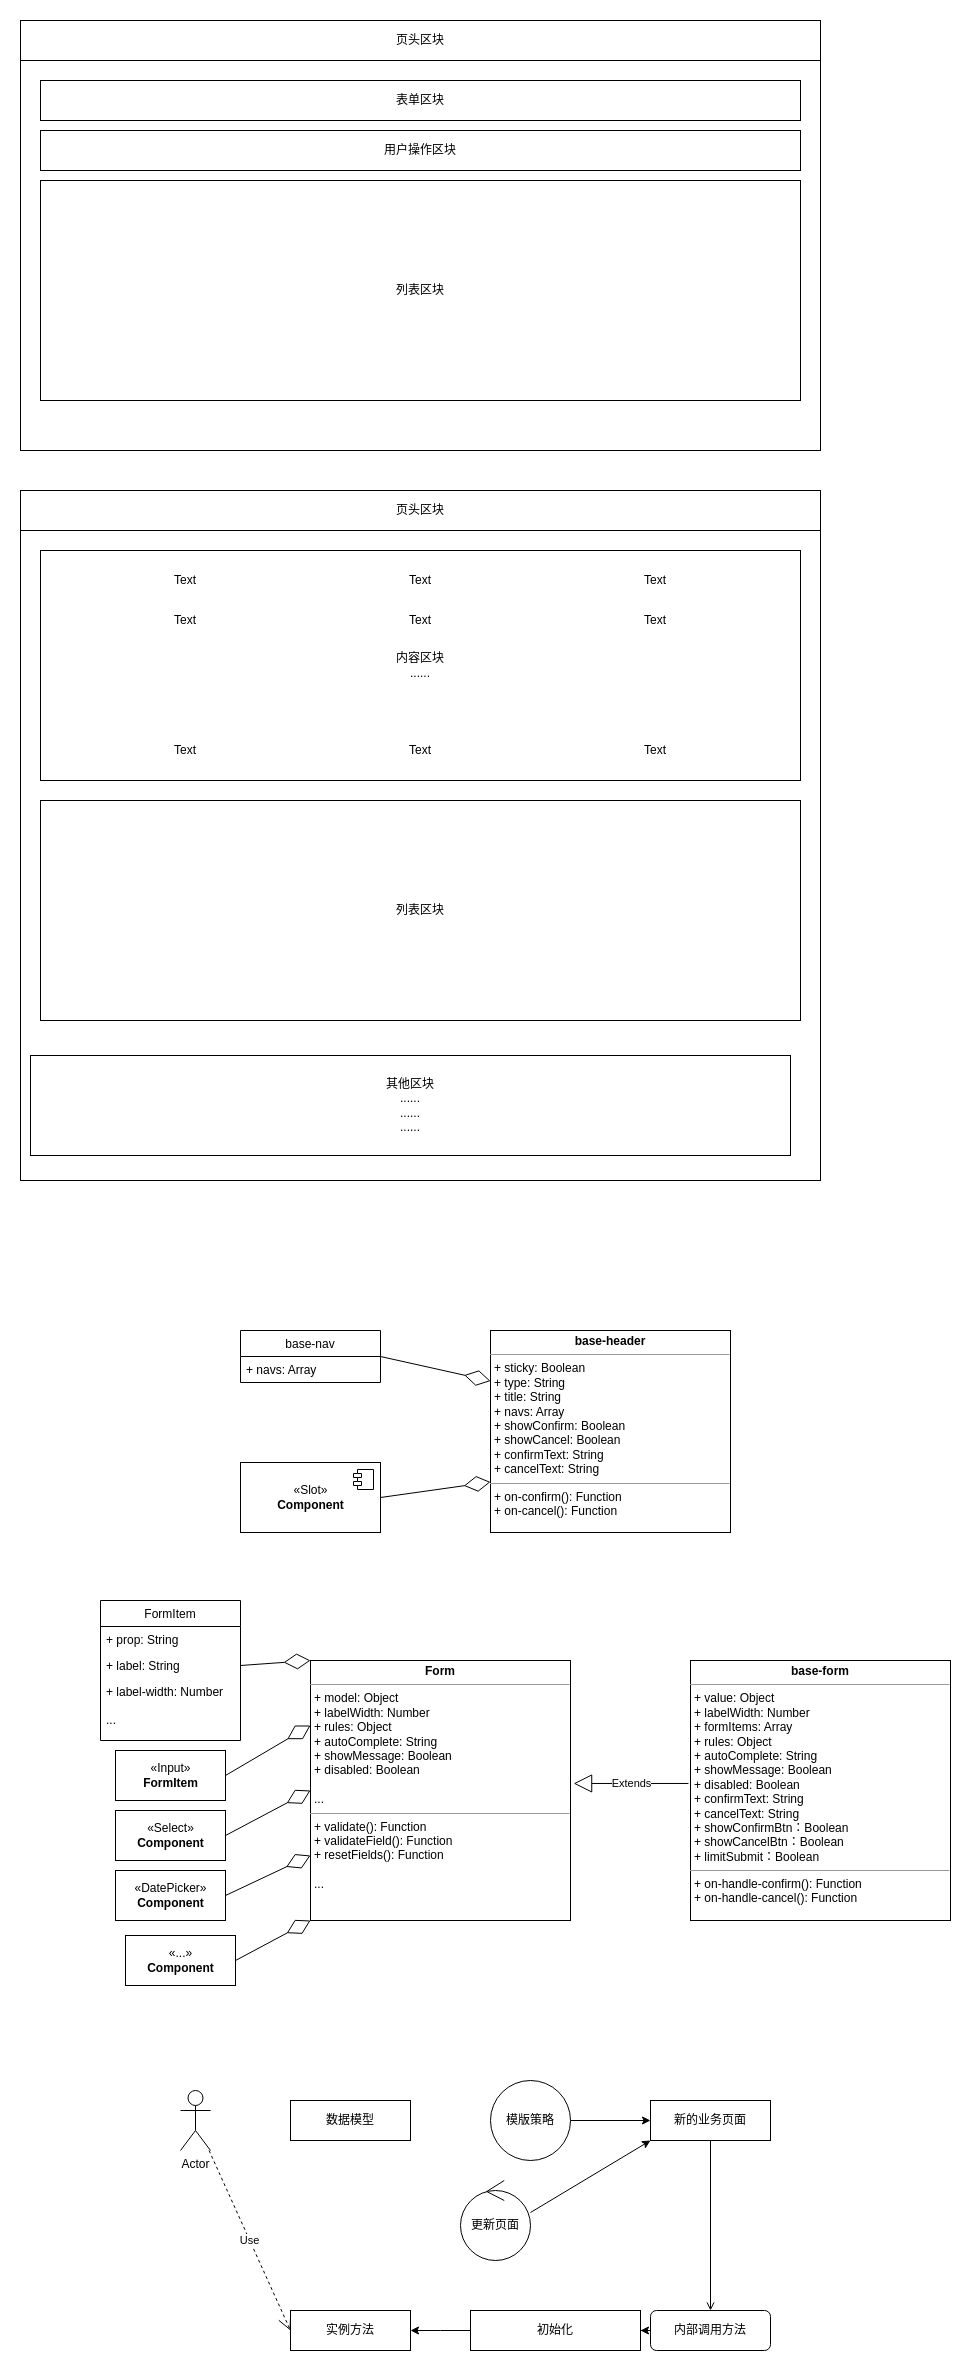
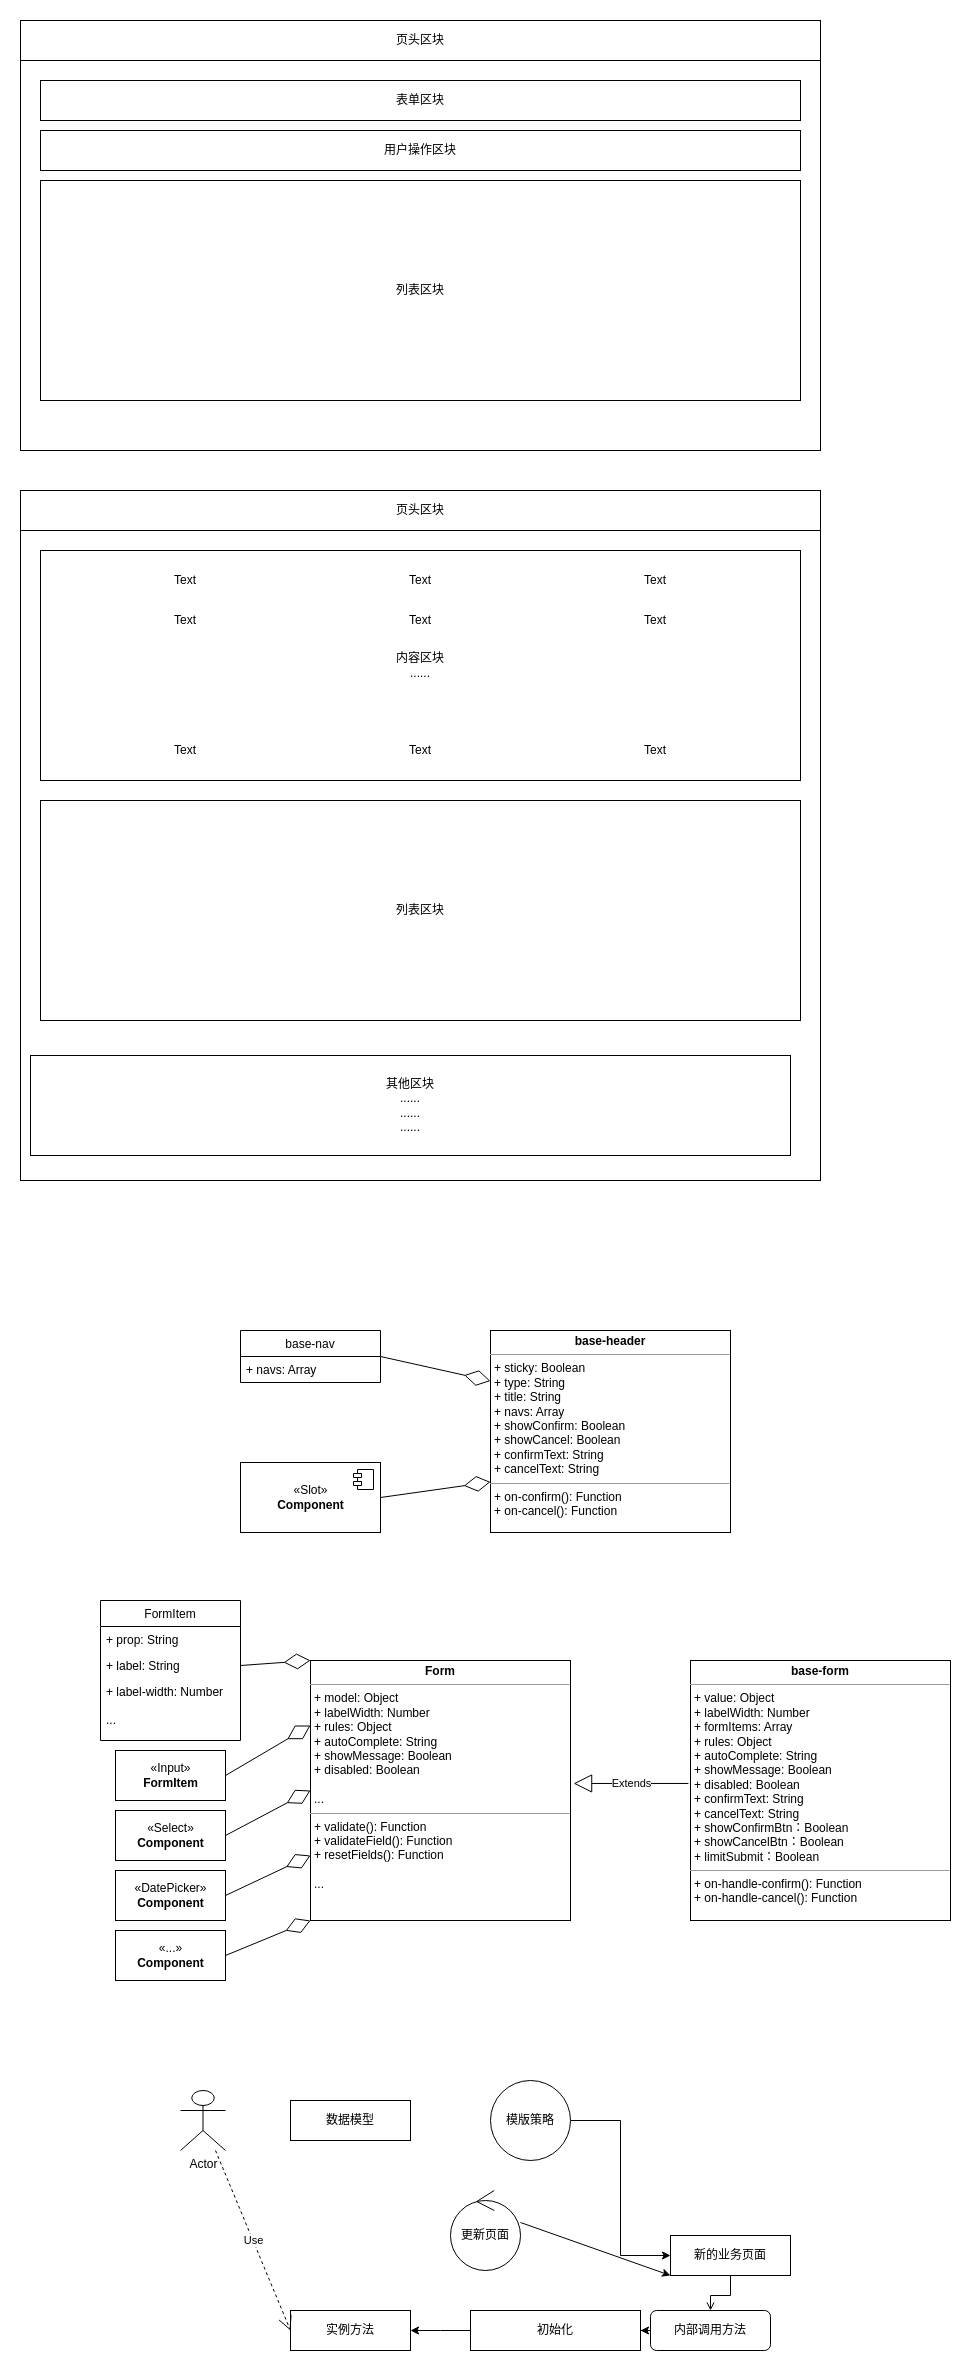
(181, 1961) -> (171, 1956)
(196, 2121) -> (203, 2121)
(711, 2121) -> (731, 2256)
(496, 2221) -> (486, 2231)
